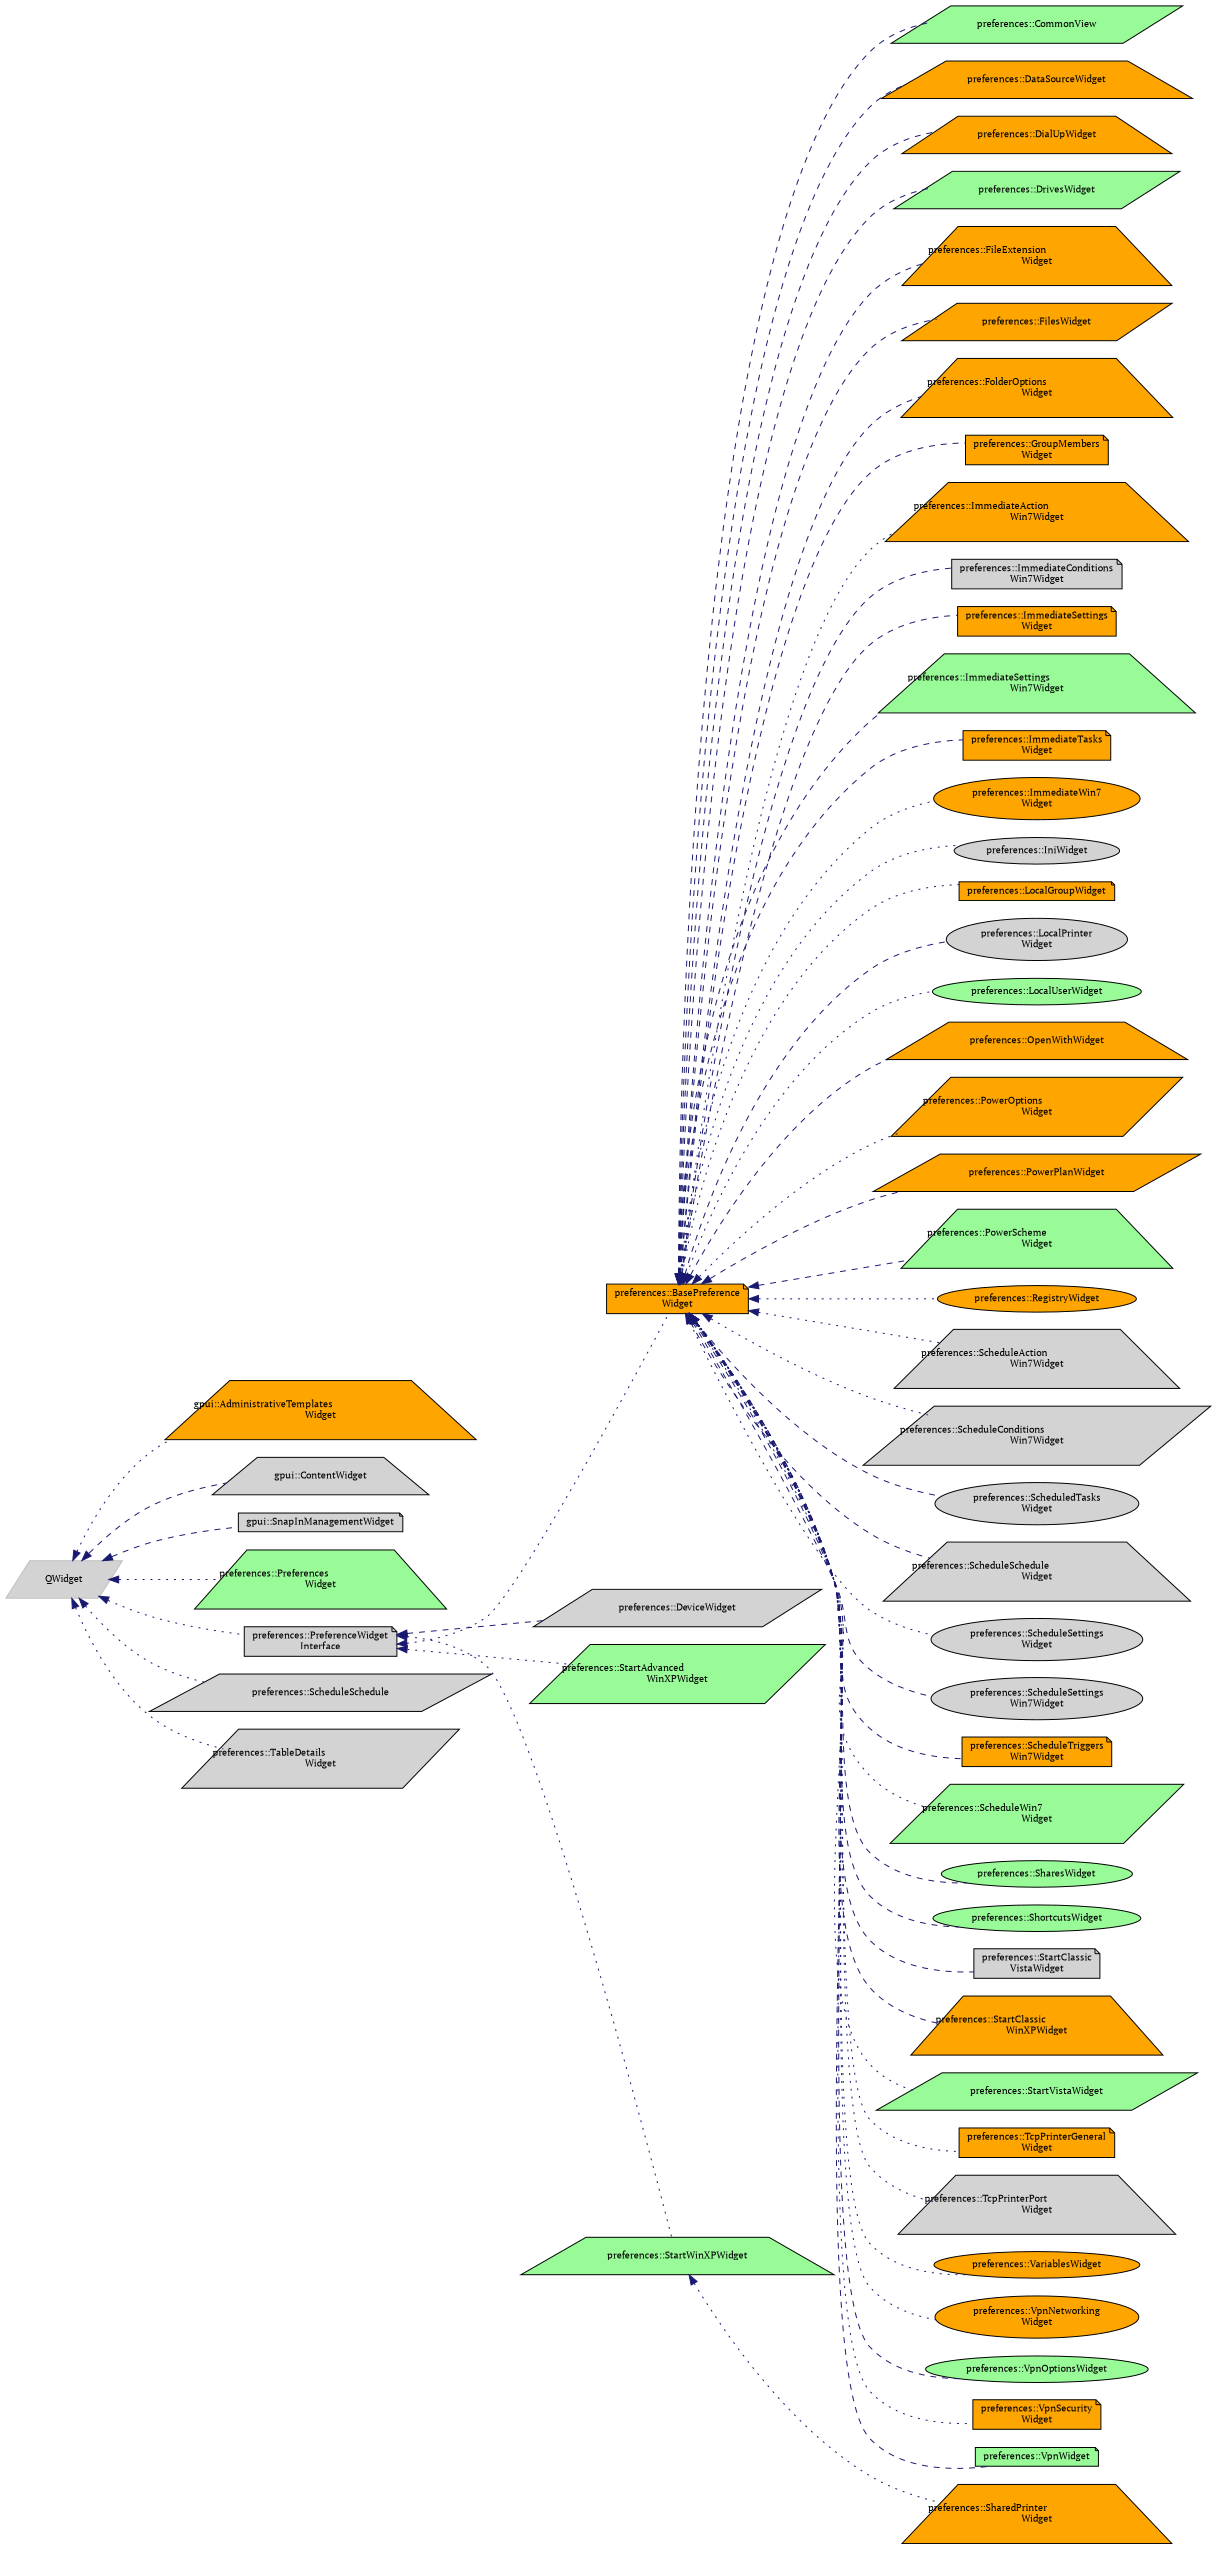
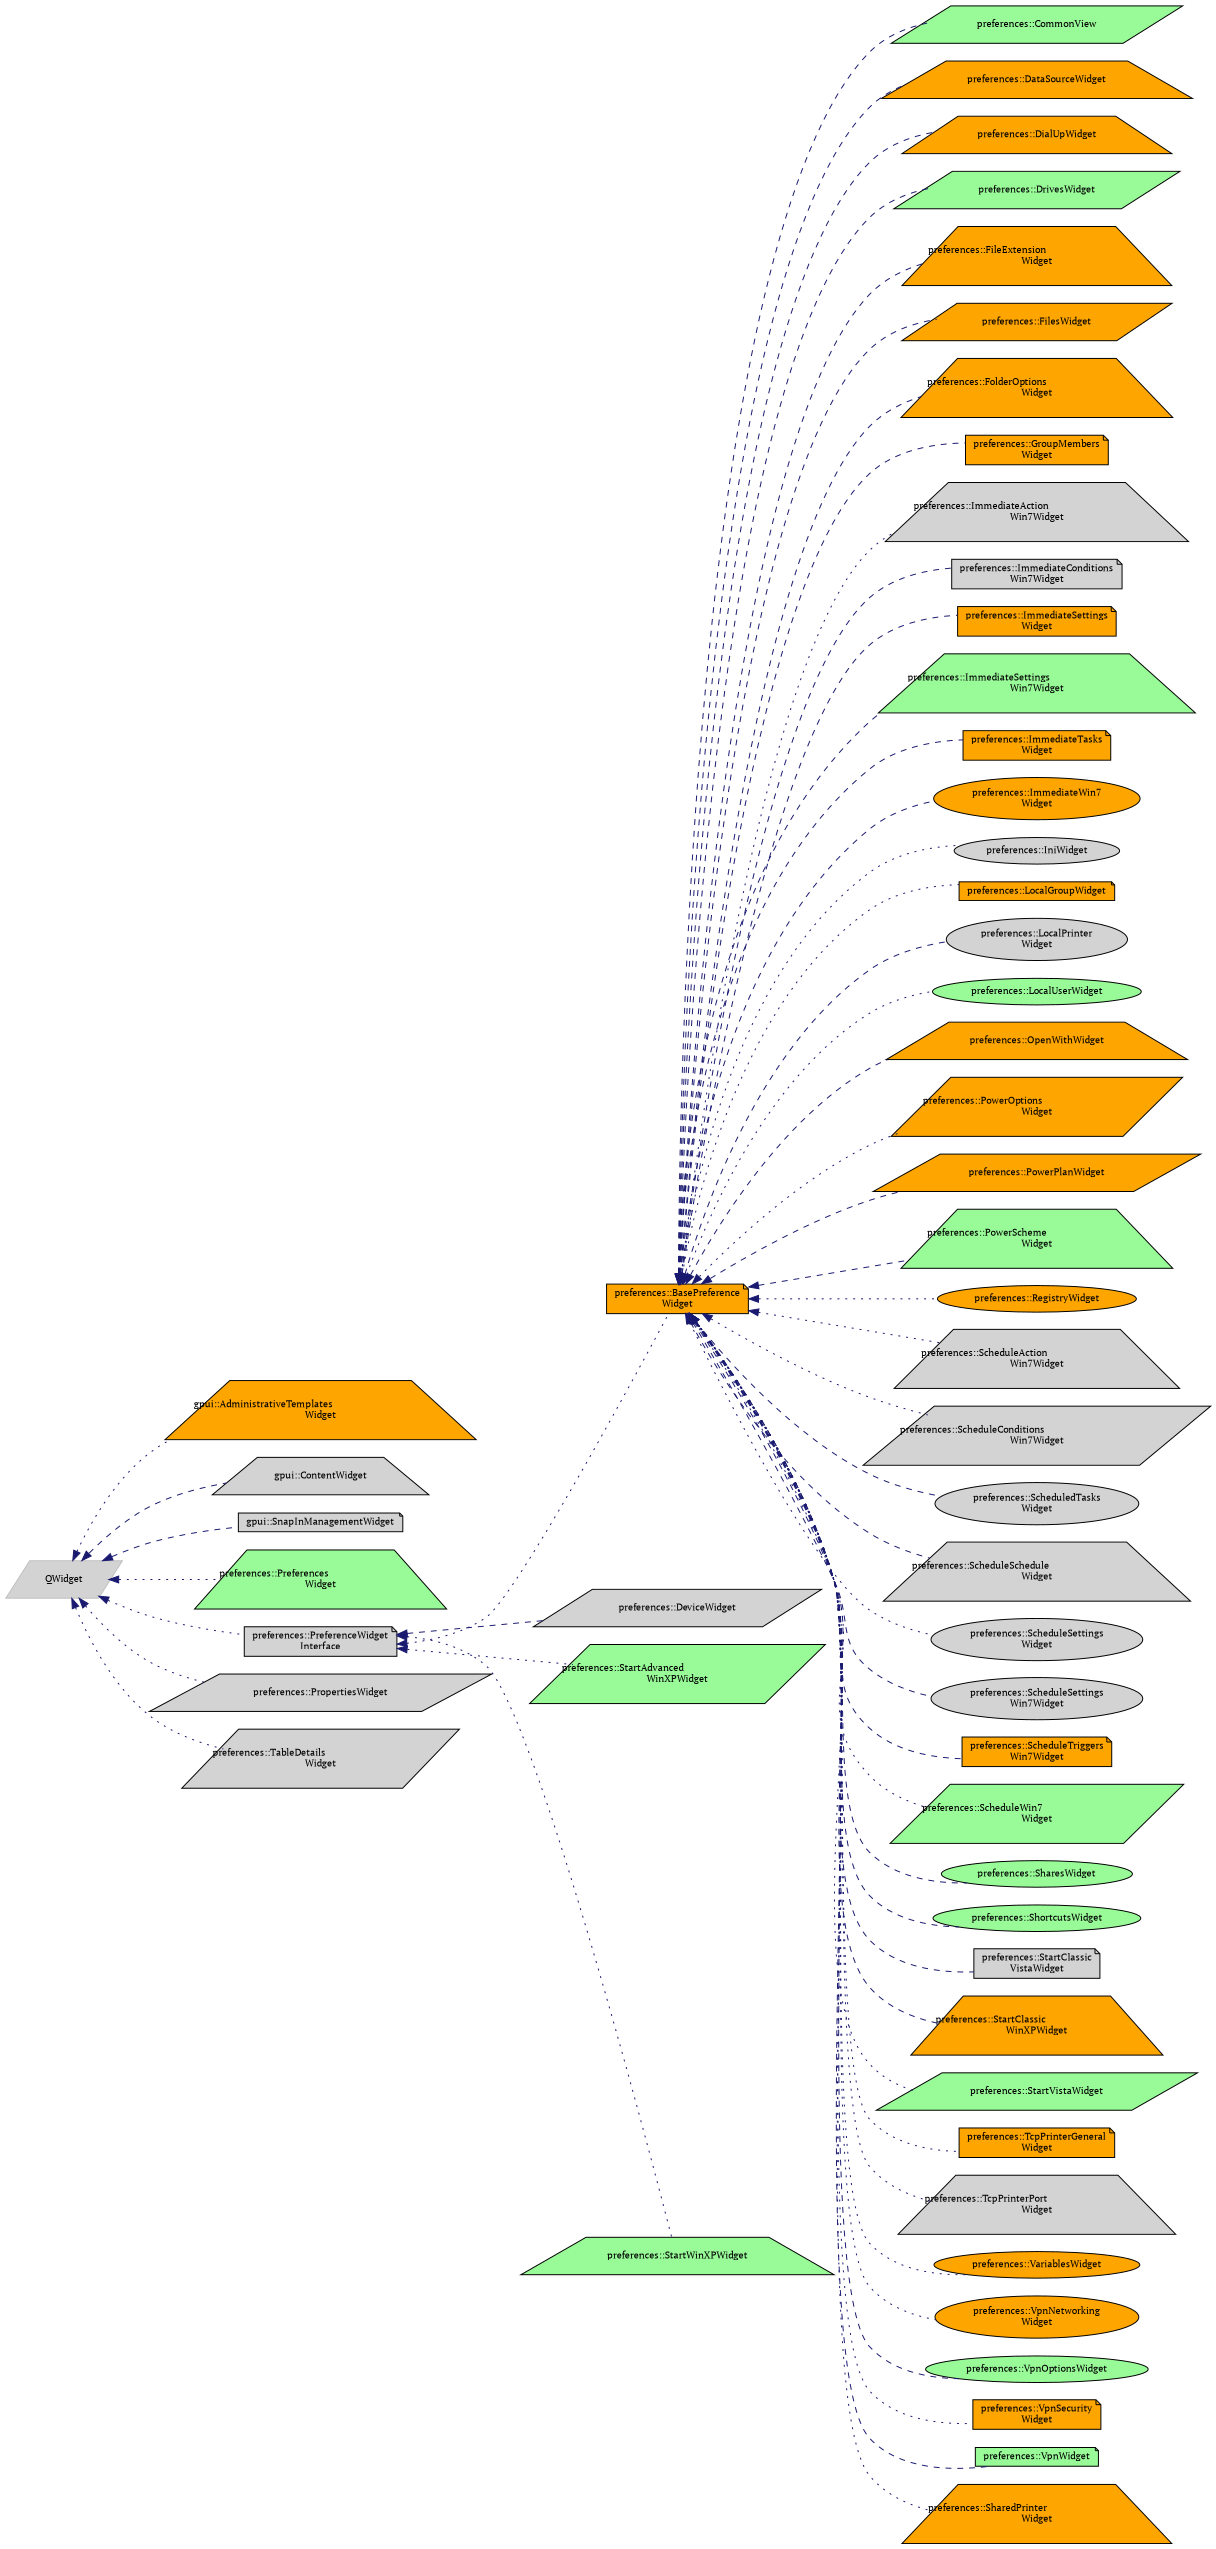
(1037, 512) -> (1037, 512)
(748, 1000) -> (748, 1000)
(321, 1693) -> (321, 1693)
(797, 2417) -> (840, 1919)
